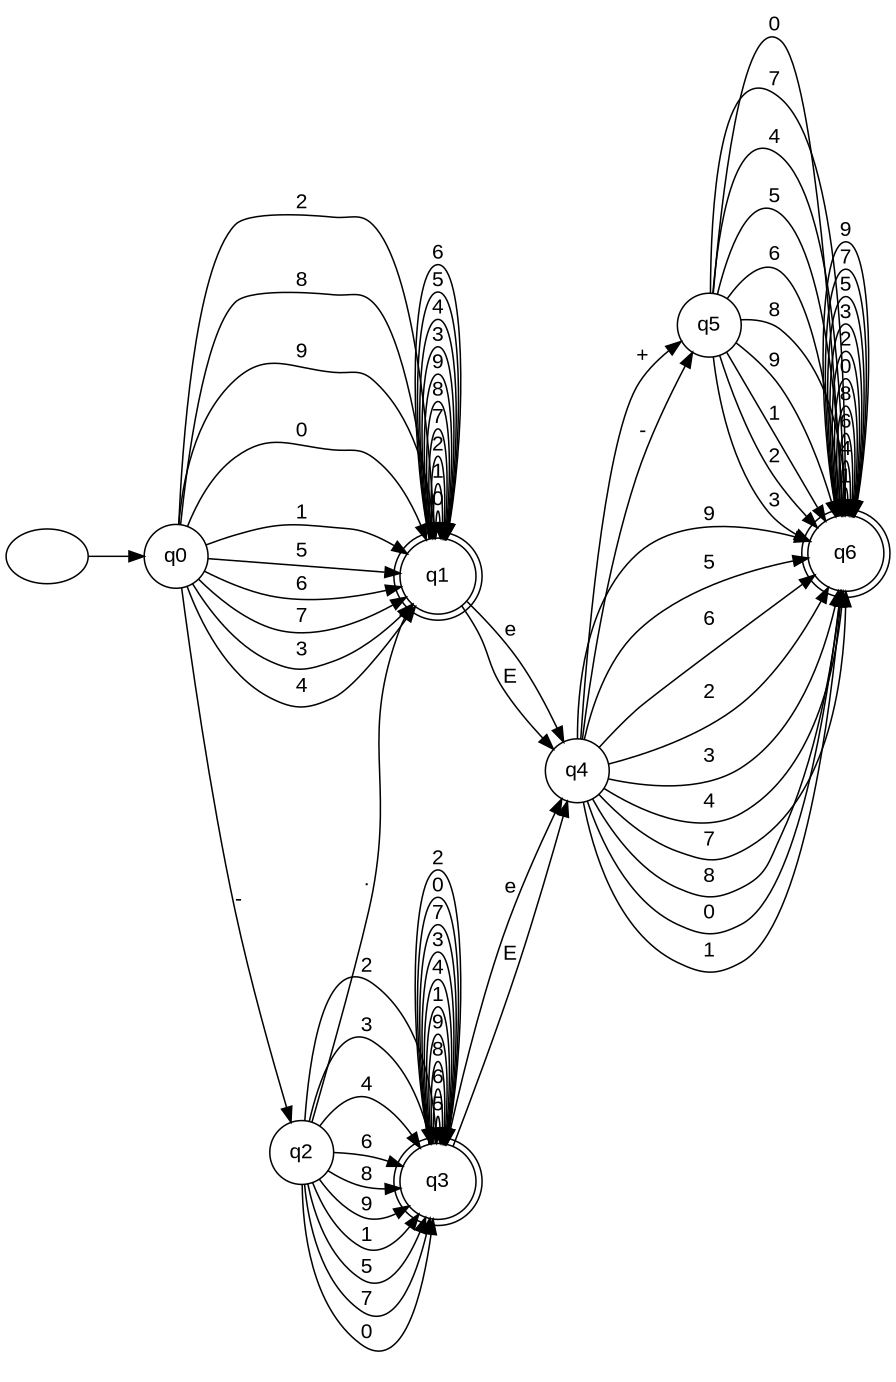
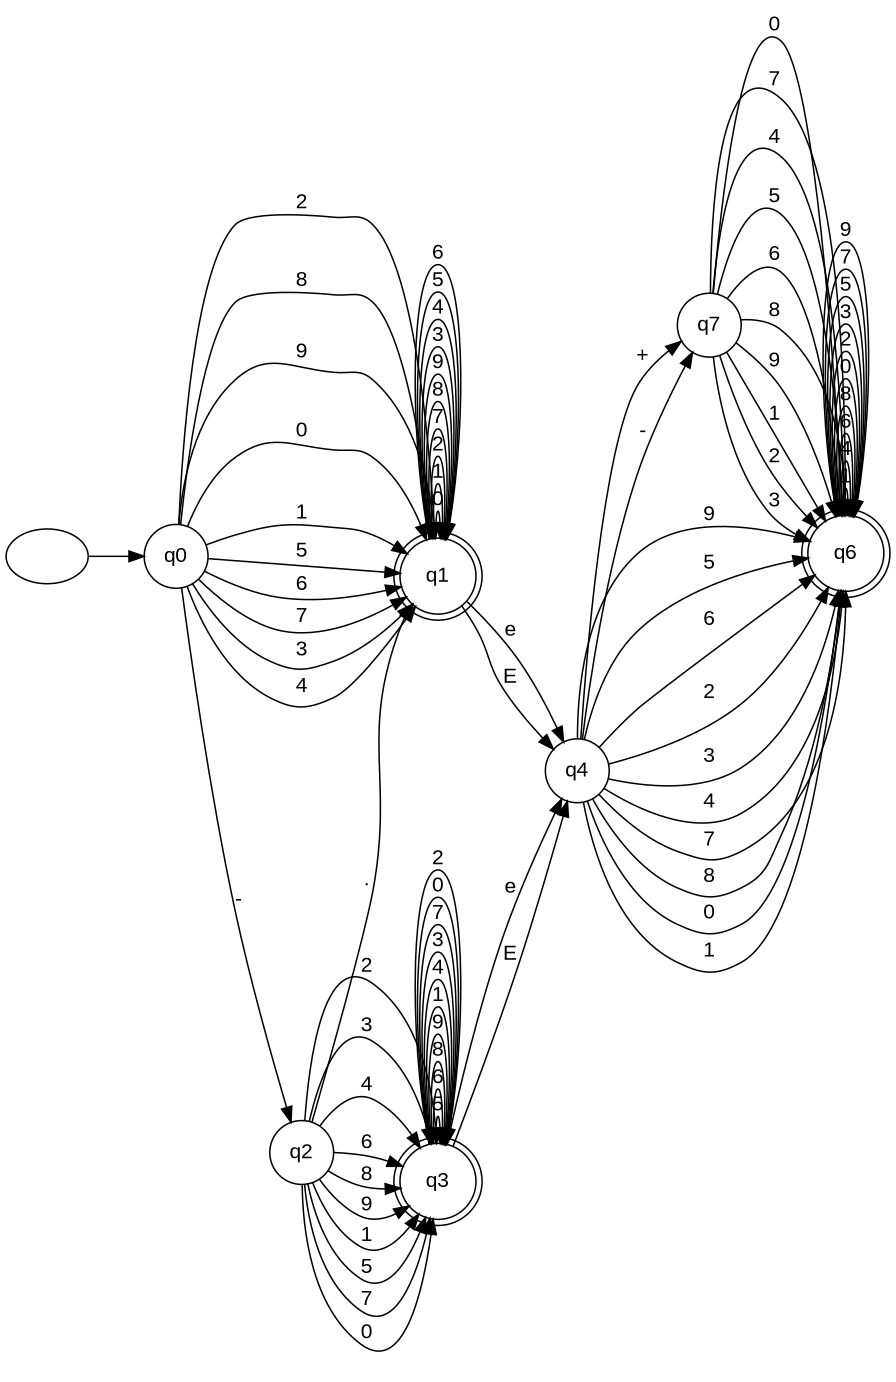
(709, 325) -> (709, 325)
